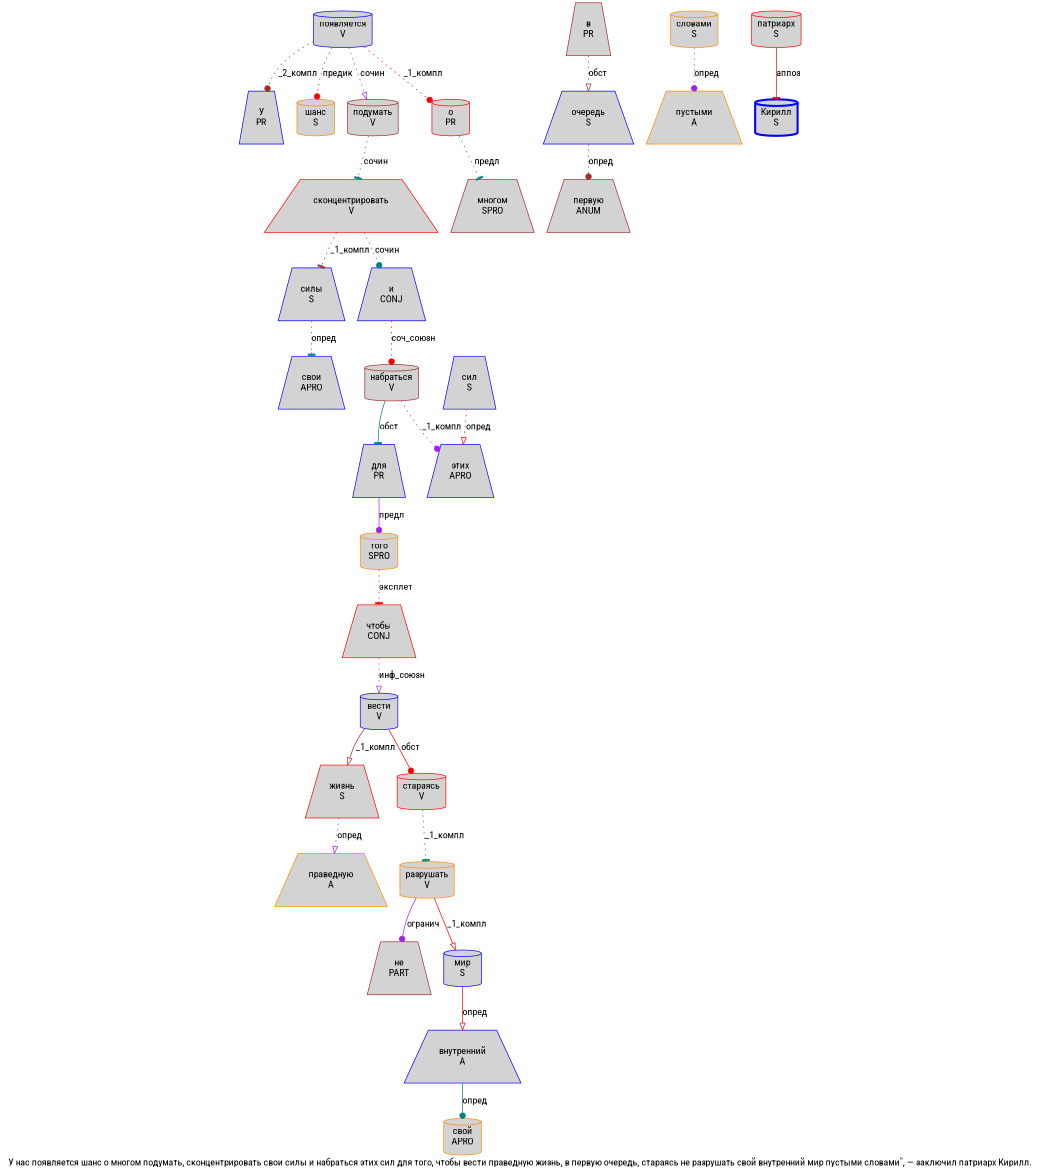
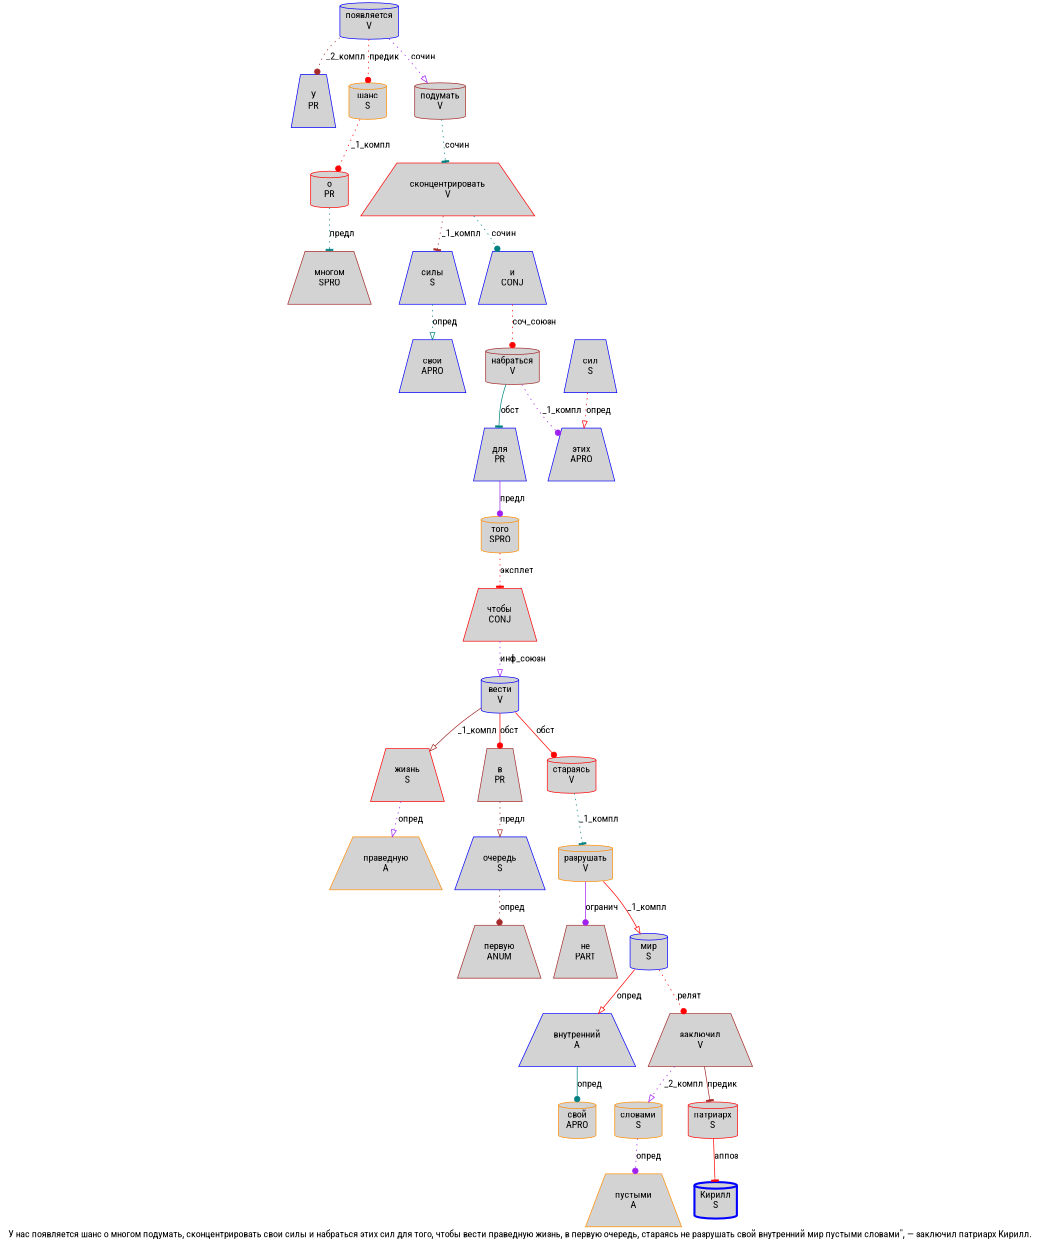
(396, 73) -> (350, 143)
(598, 73) -> (513, 819)
(312, 337) -> (432, 318)
none -> (500, 728)
none -> (700, 1040)
